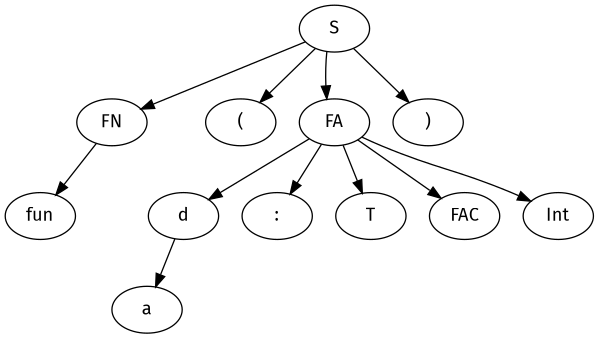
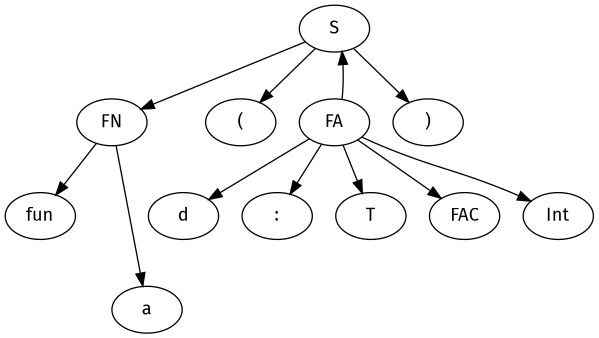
(326, 69) -> (343, 82)
(168, 257) -> (128, 209)
